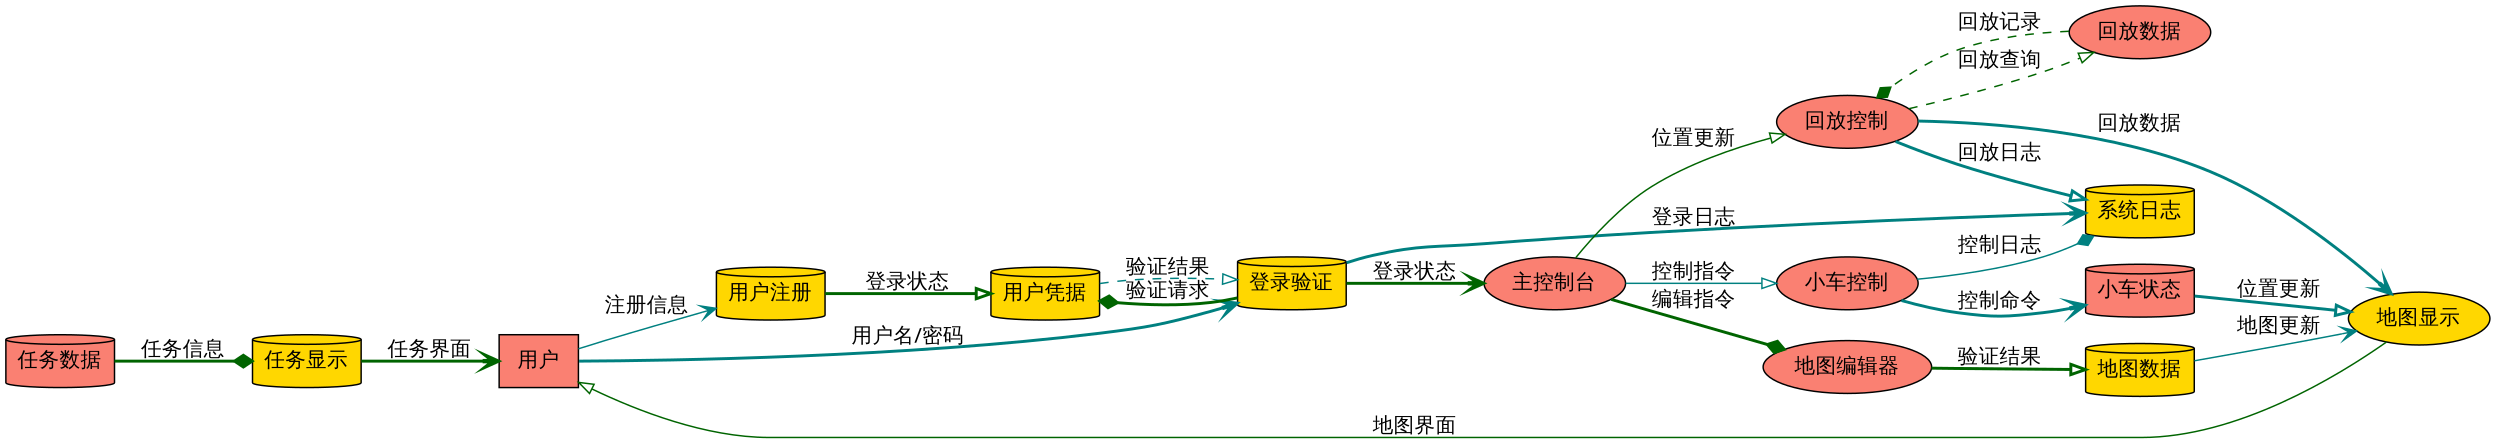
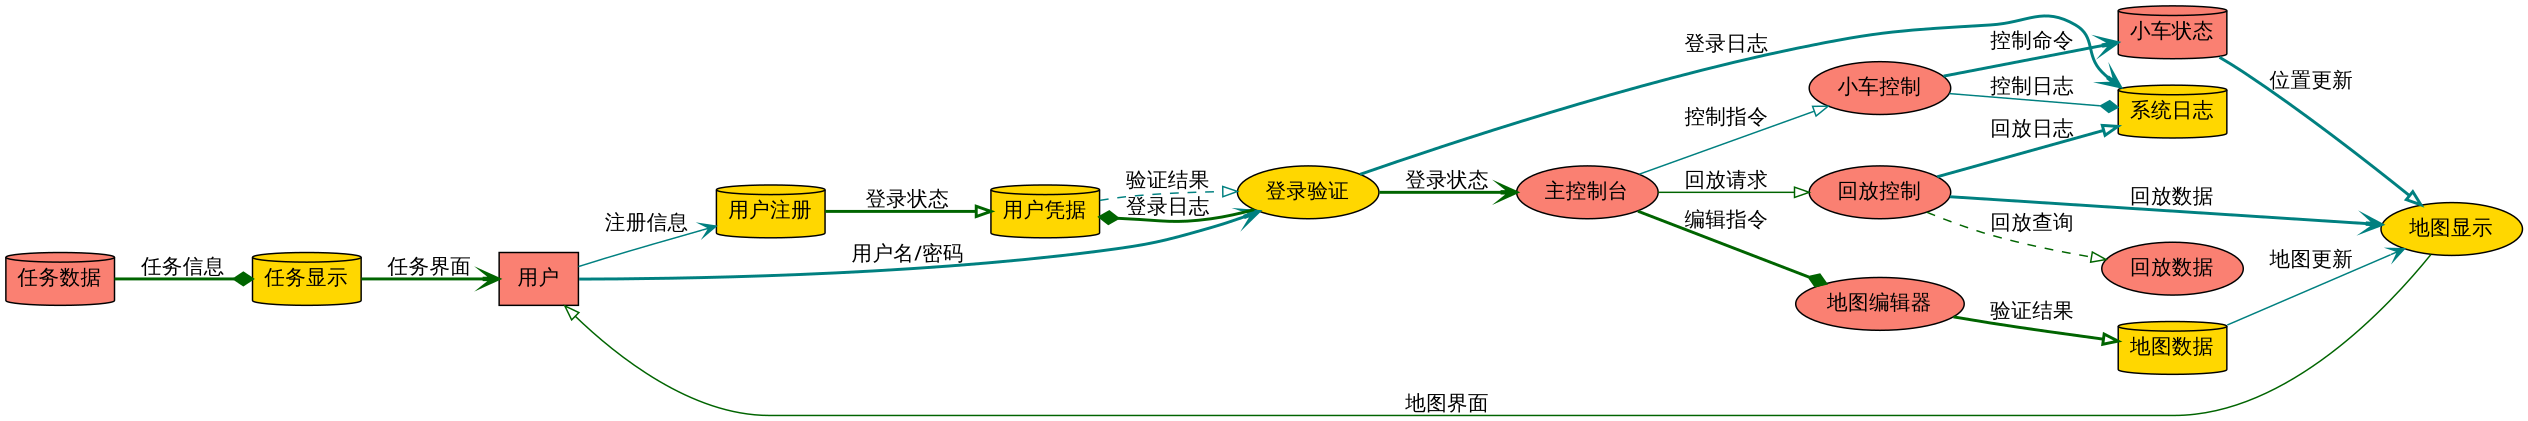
(1975, 45) -> none
(1694, 139) -> (1727, 181)
(1292, 283) -> (1308, 192)
(1169, 291) -> (1169, 208)
